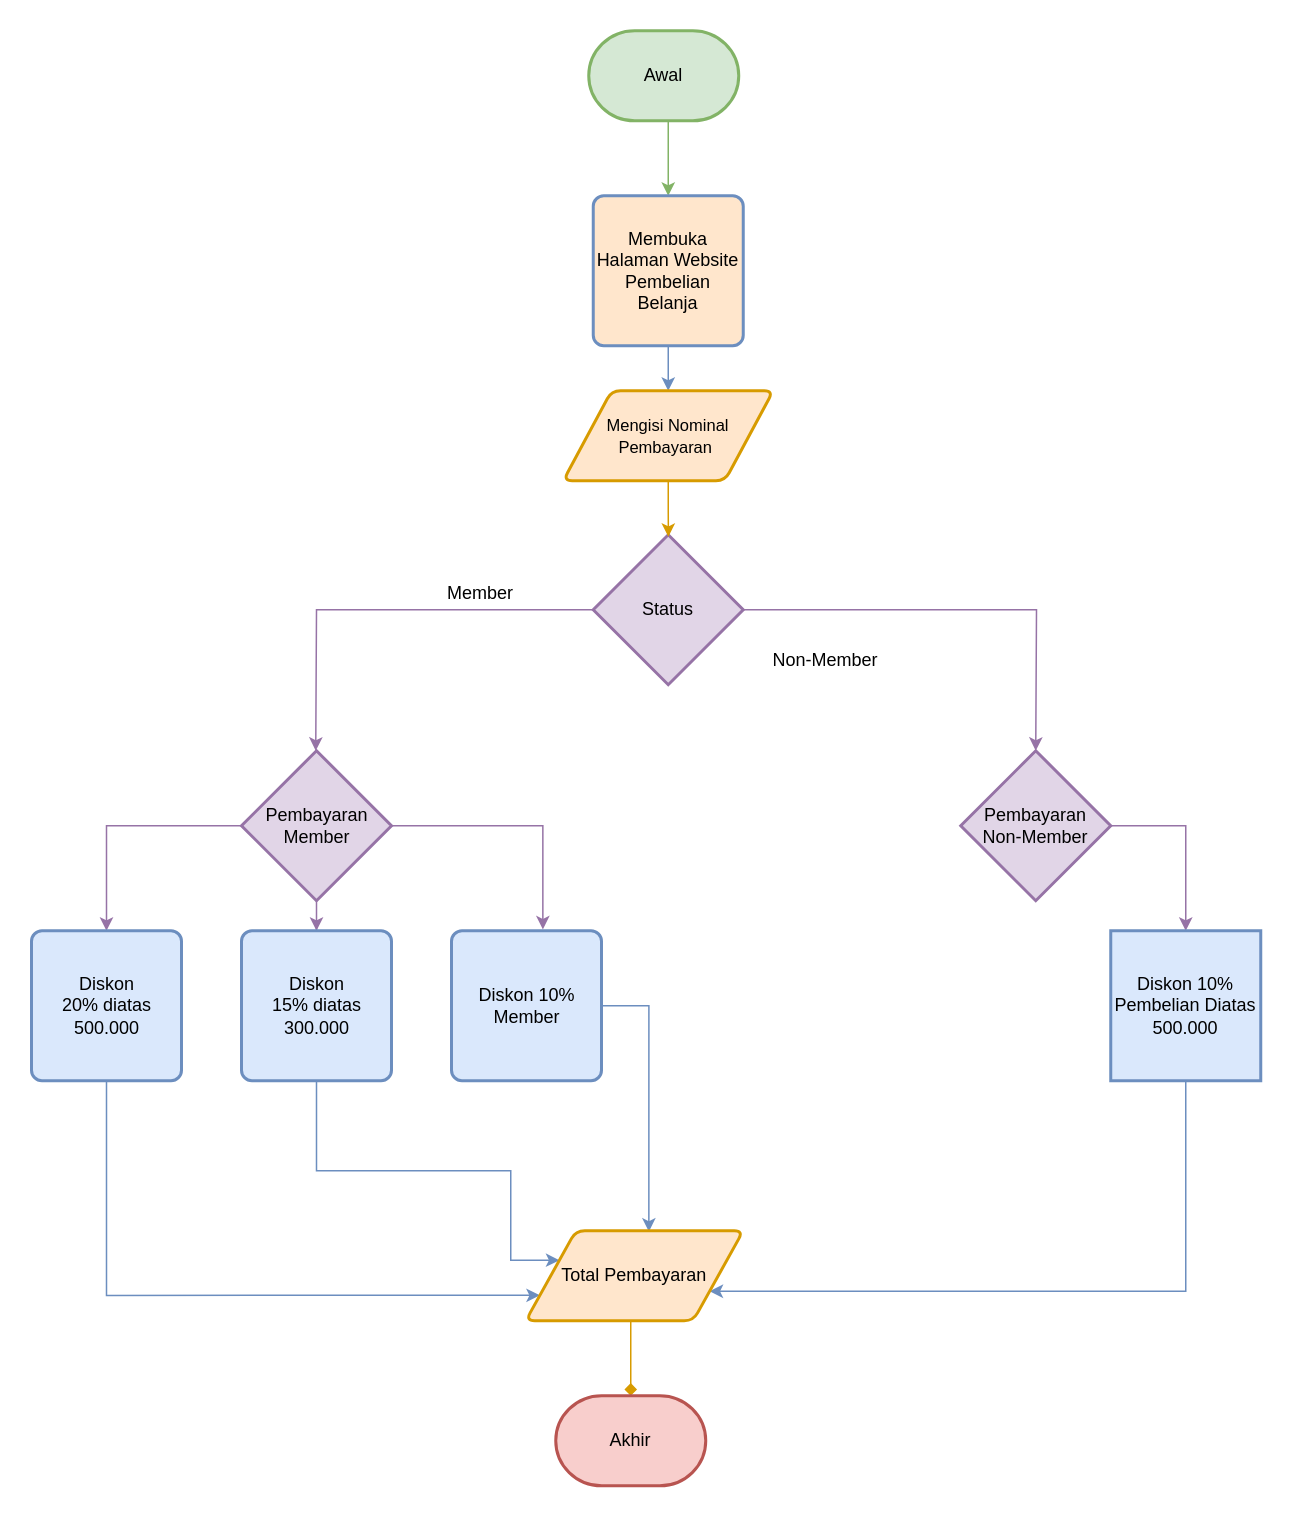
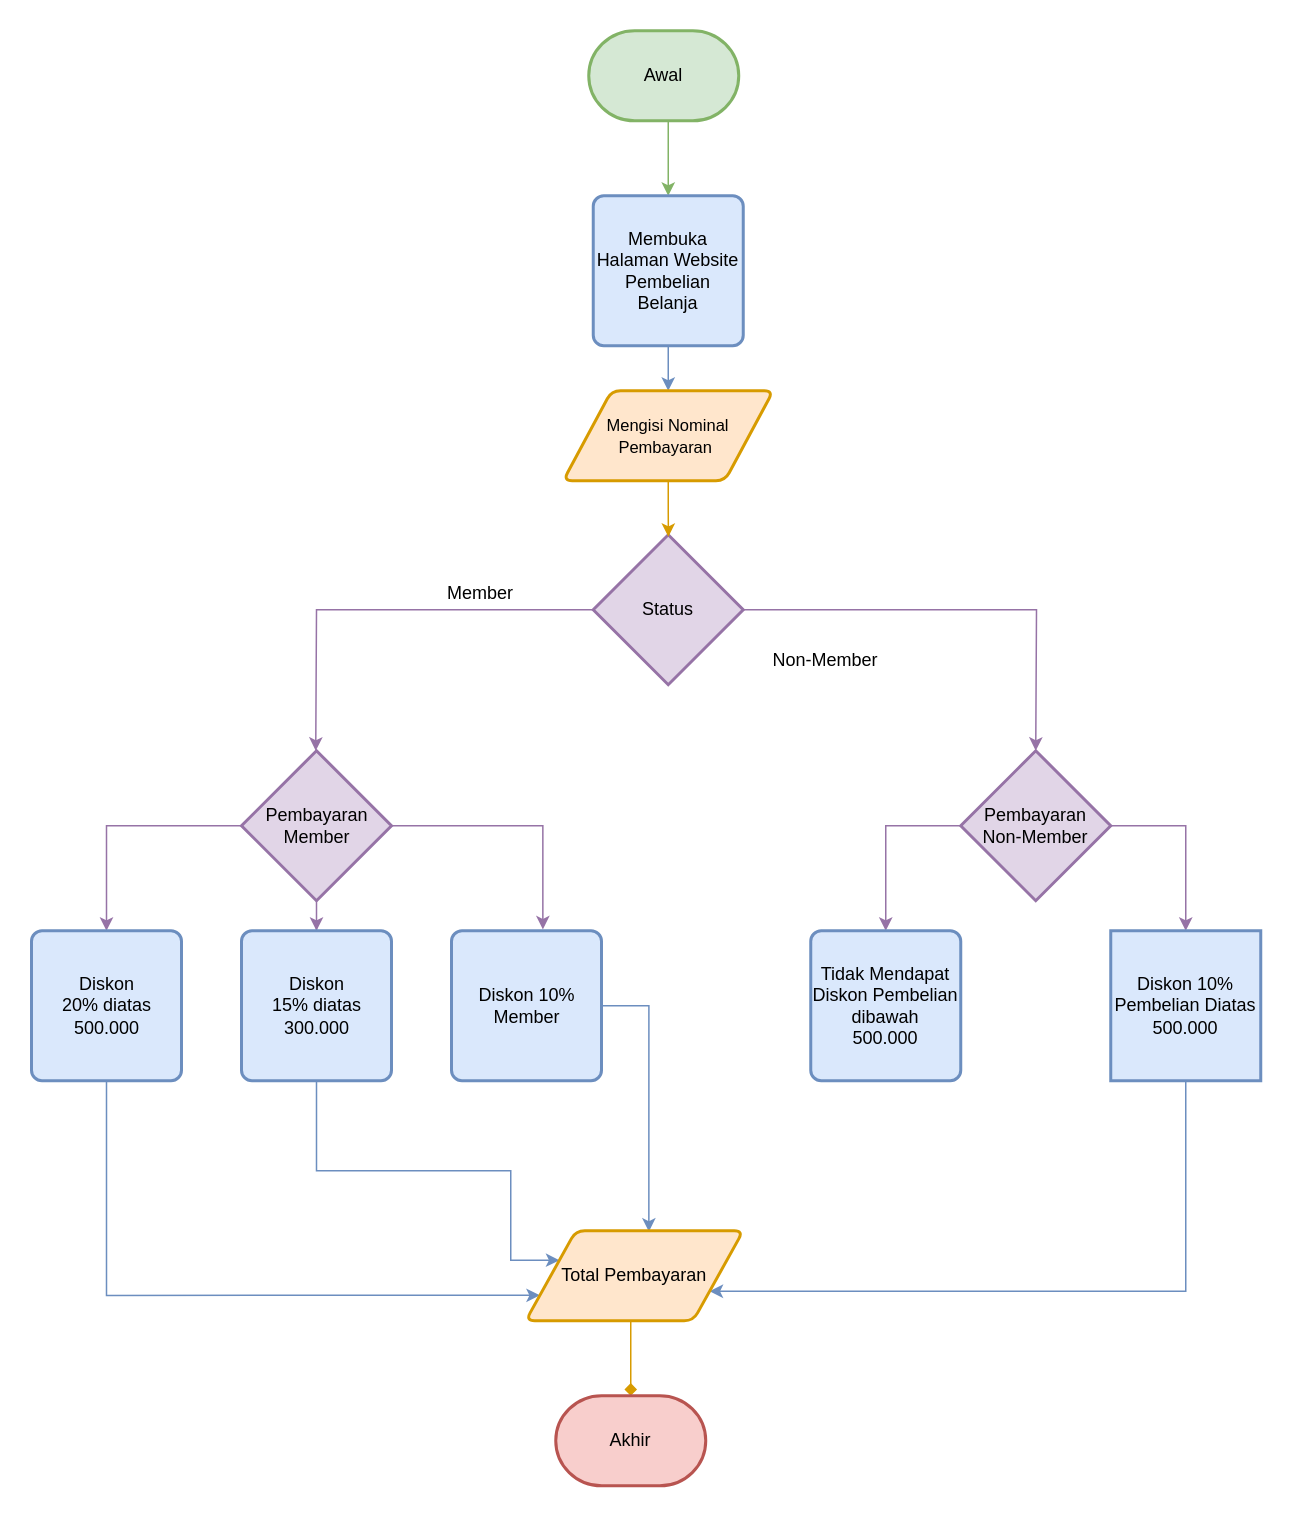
(668, 271) -> (668, 271)
none -> (886, 836)
none -> (886, 1006)
